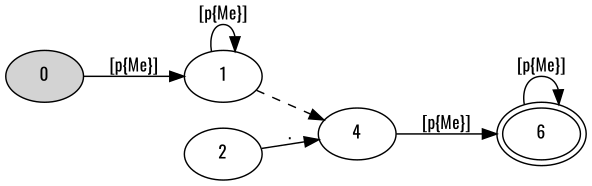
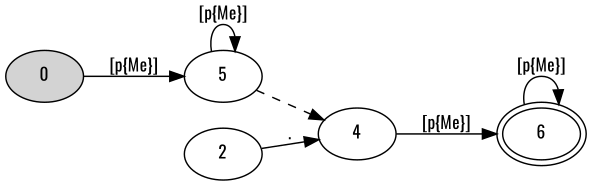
(223, 76) -> (223, 76)
